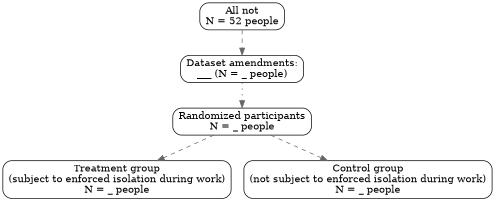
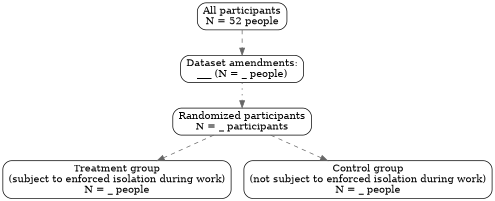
(242, 16) -> (242, 16)
(242, 122) -> (242, 122)
